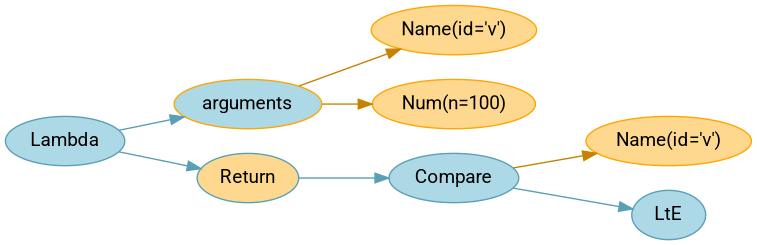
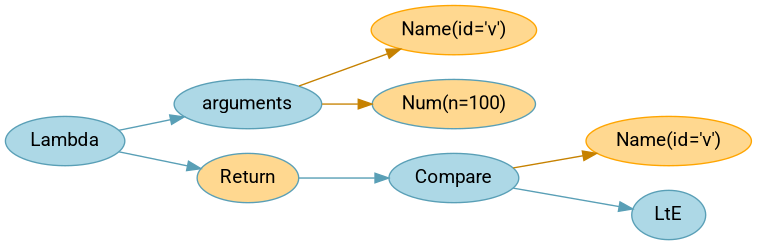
(248, 104) -> (248, 104)
(454, 104) -> (454, 104)
